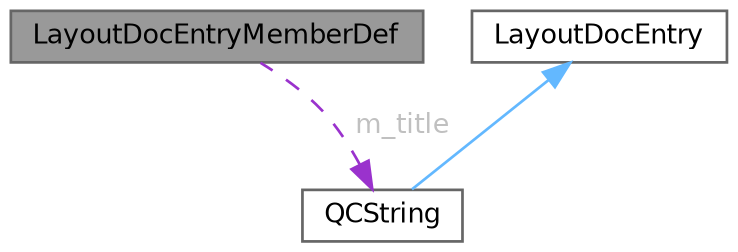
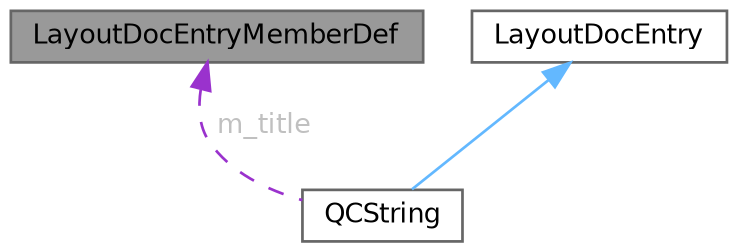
(318, 106) -> (229, 163)
